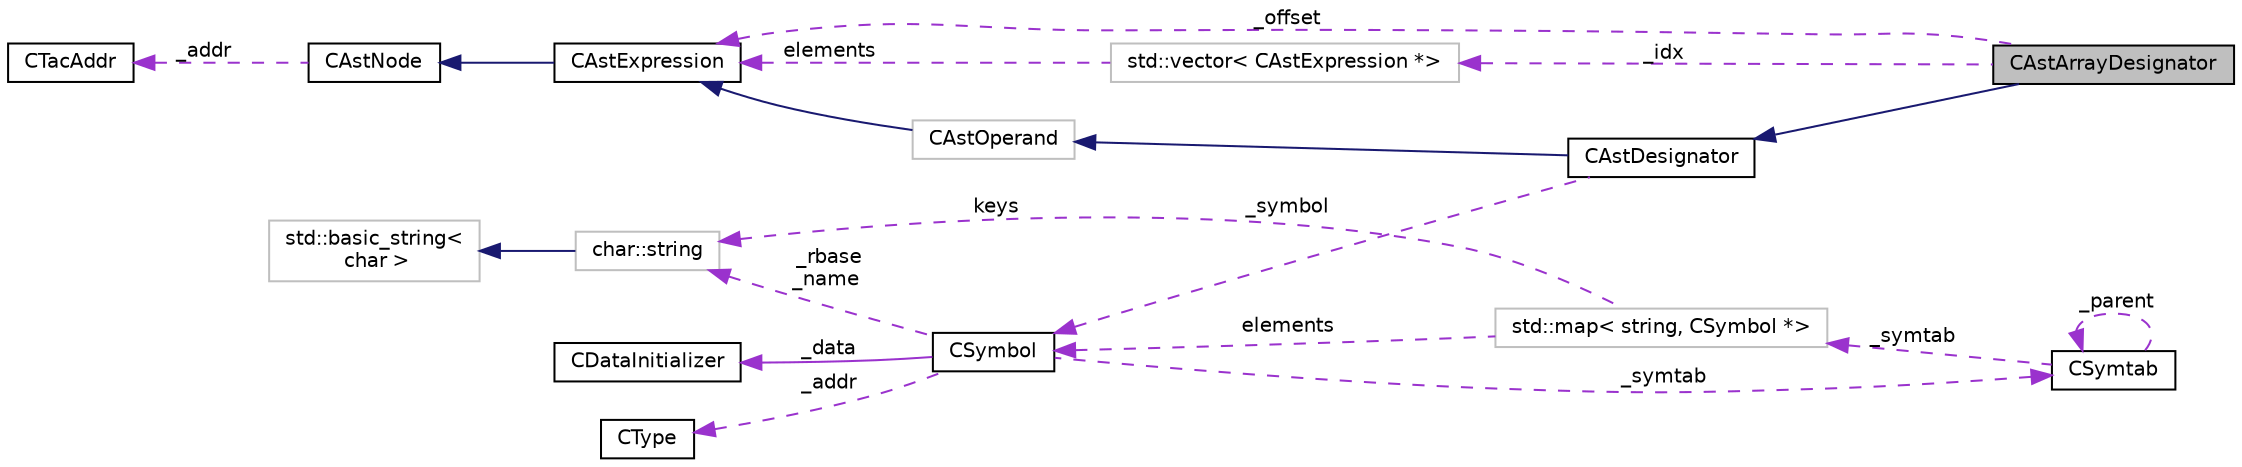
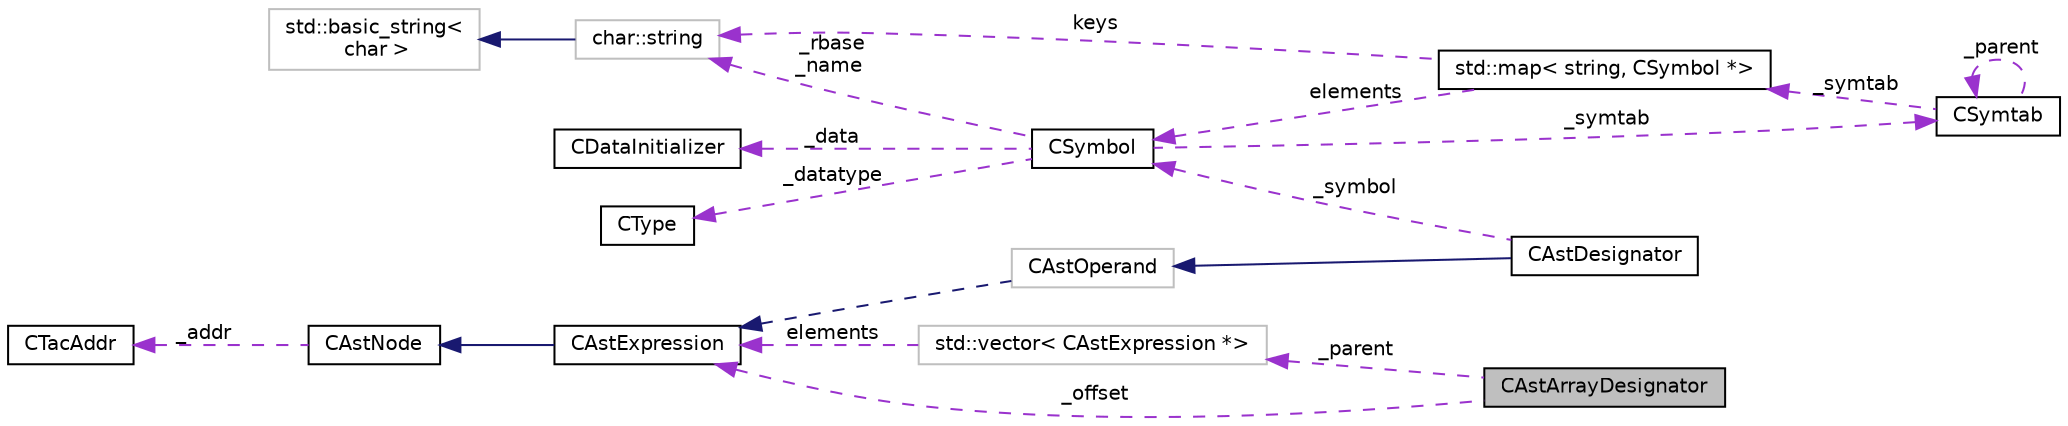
(1661, 54) -> (1353, 350)
(1897, 109) -> none
(815, 114) -> (886, 302)
(1661, 328) -> (1605, 70)
(847, 361) -> (897, 149)
(827, 383) -> (830, 176)
